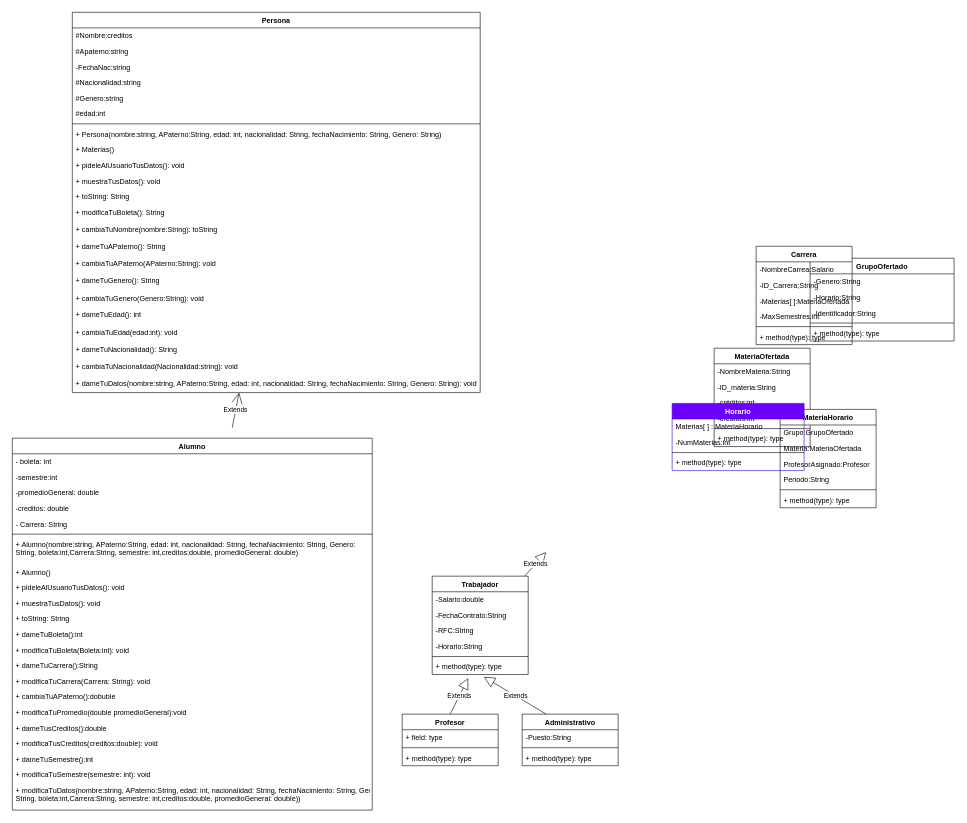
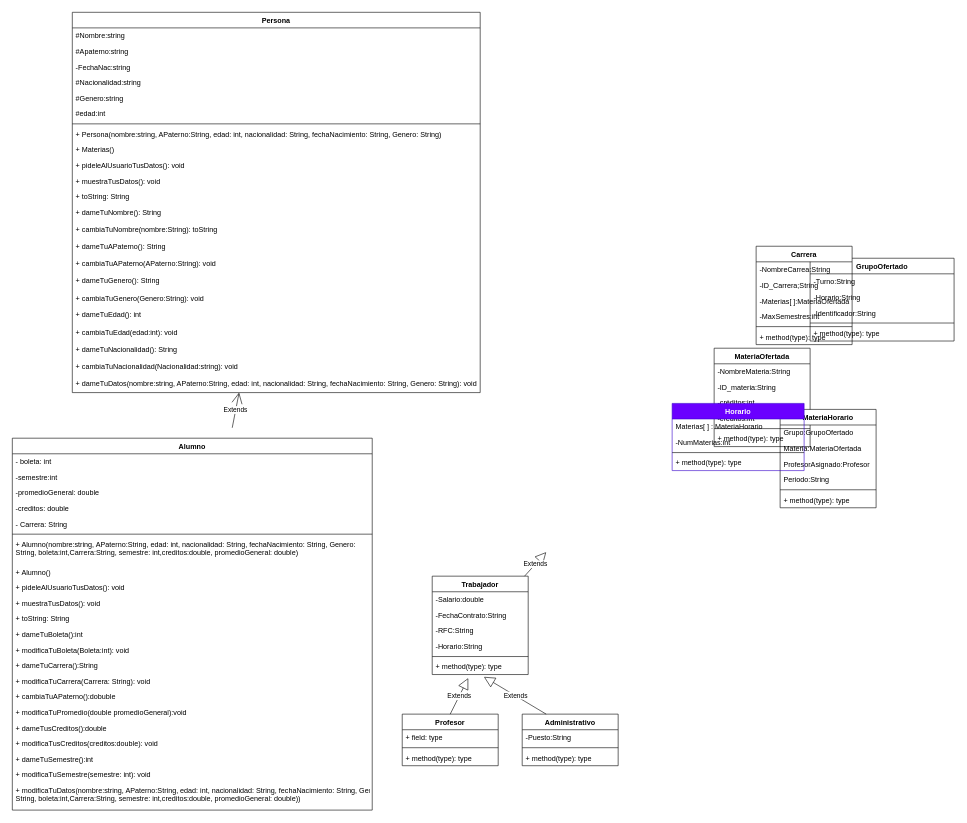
(106, 36) -> (102, 36)
(125, 212) -> (120, 212)
(799, 270) -> (798, 270)
(840, 282) -> (838, 282)
